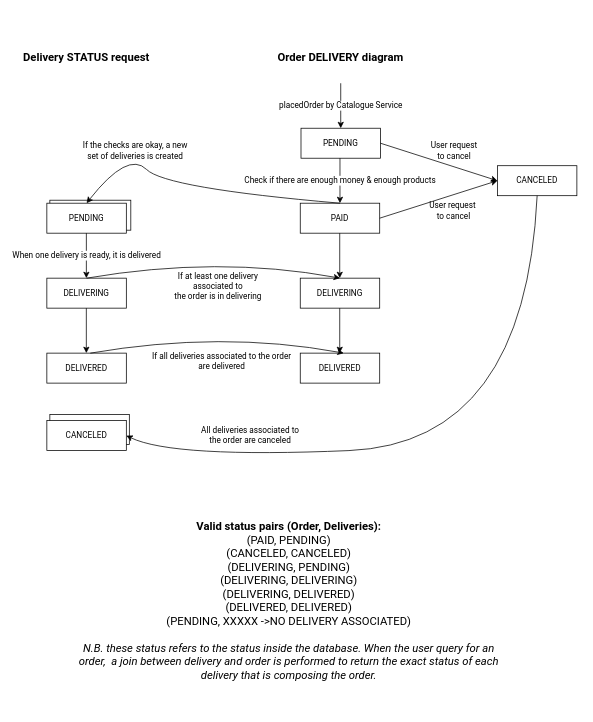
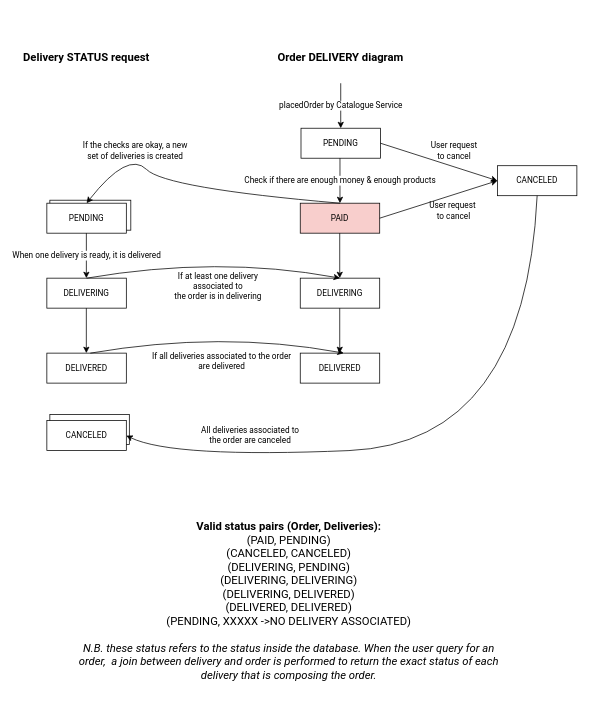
(340, 218) -> (340, 218)
